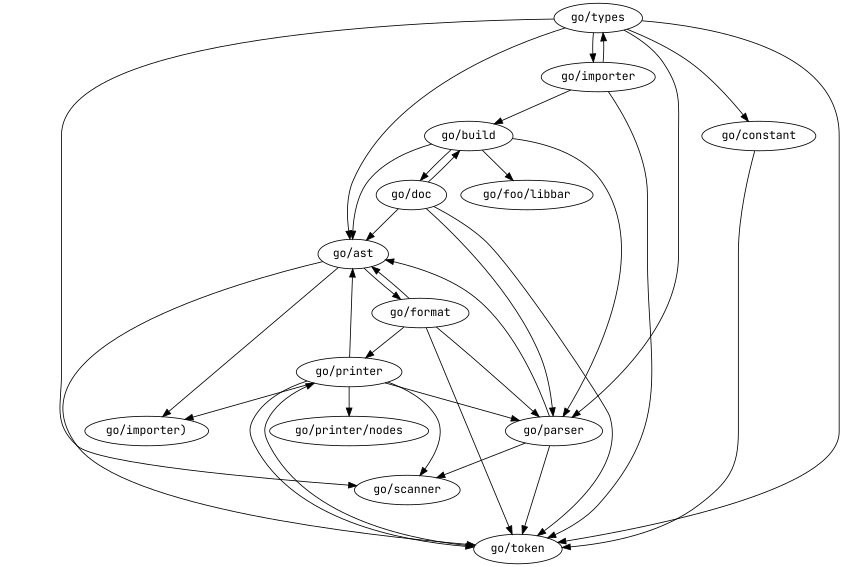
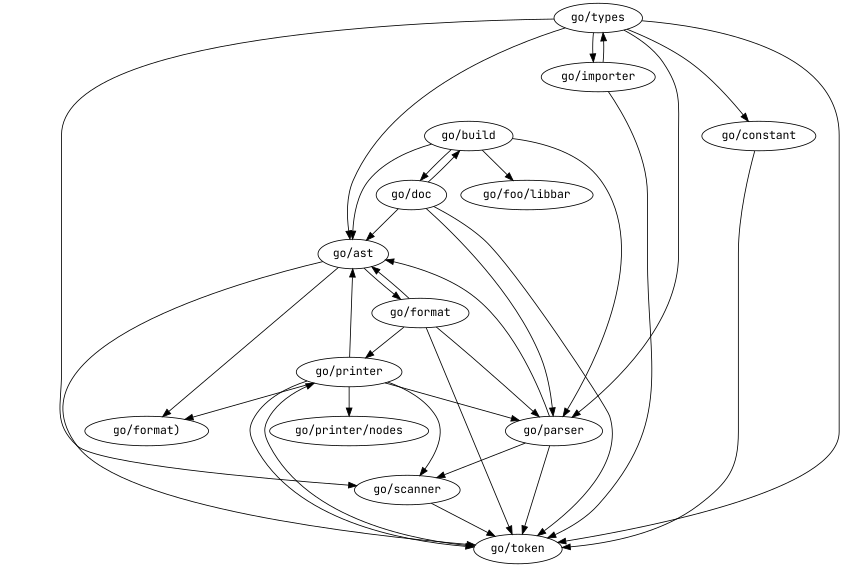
(536, 105) -> none
(147, 431) -> (147, 431)
none -> (460, 518)
